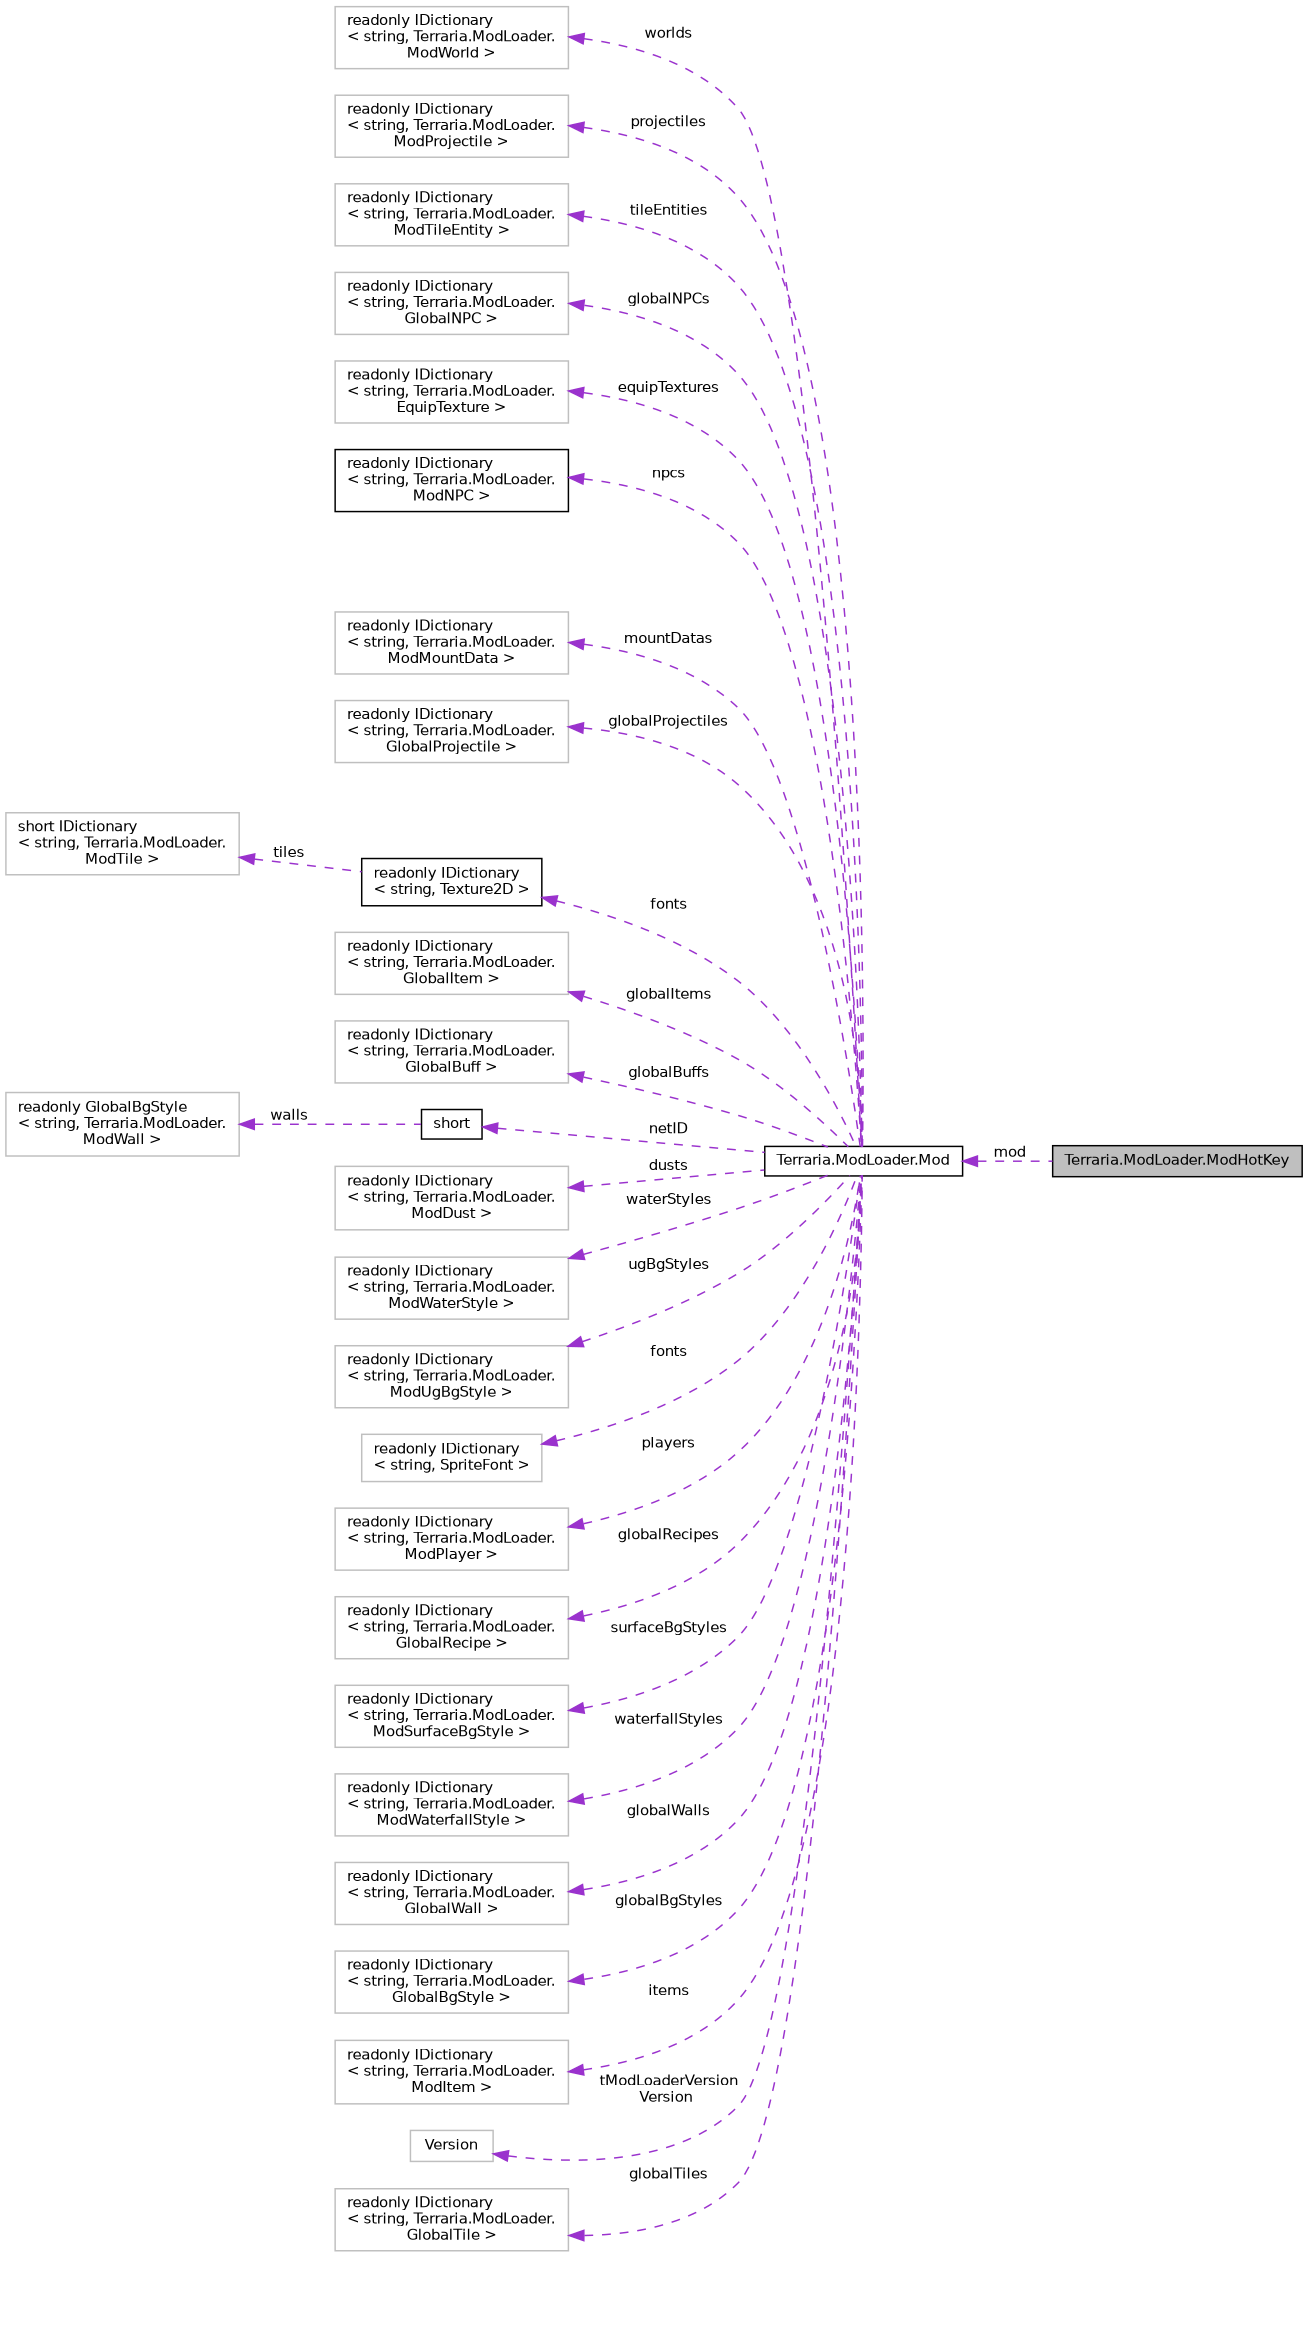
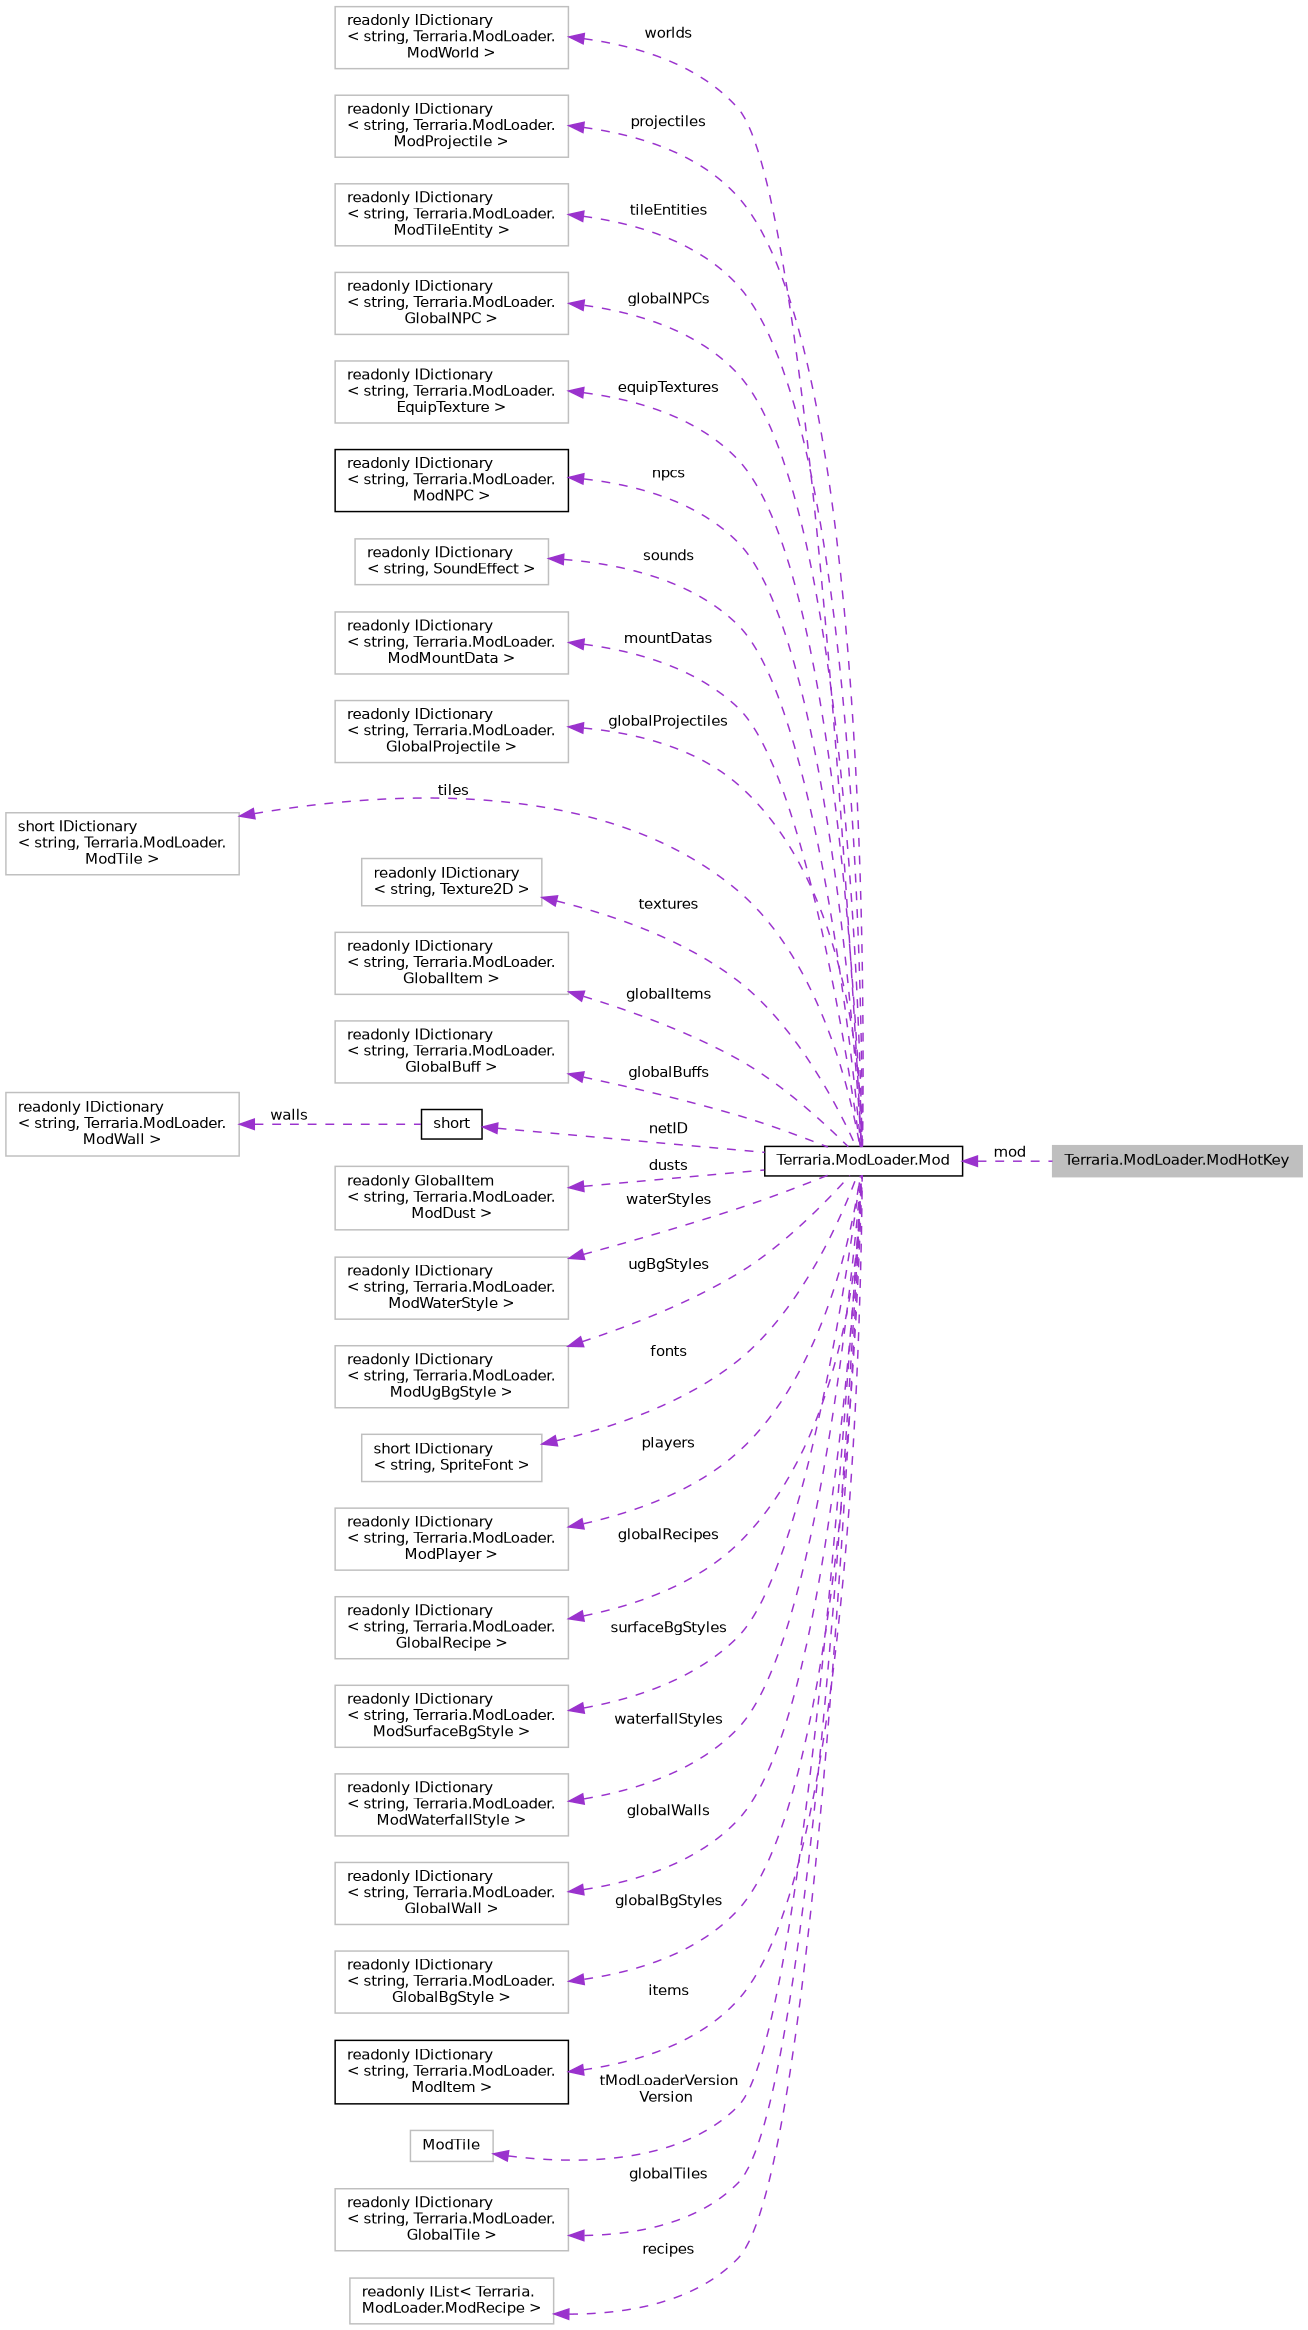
none -> (452, 562)
(308, 865) -> (645, 837)
(452, 882) -> (452, 882)
(667, 905) -> (667, 905)
(123, 1124) -> (123, 1124)
(1177, 1161) -> (1177, 1161)
(452, 1198) -> (452, 1198)
(452, 1458) -> (452, 1458)
(452, 2072) -> (452, 2072)
(452, 2146) -> (452, 2146)
none -> (452, 2301)
